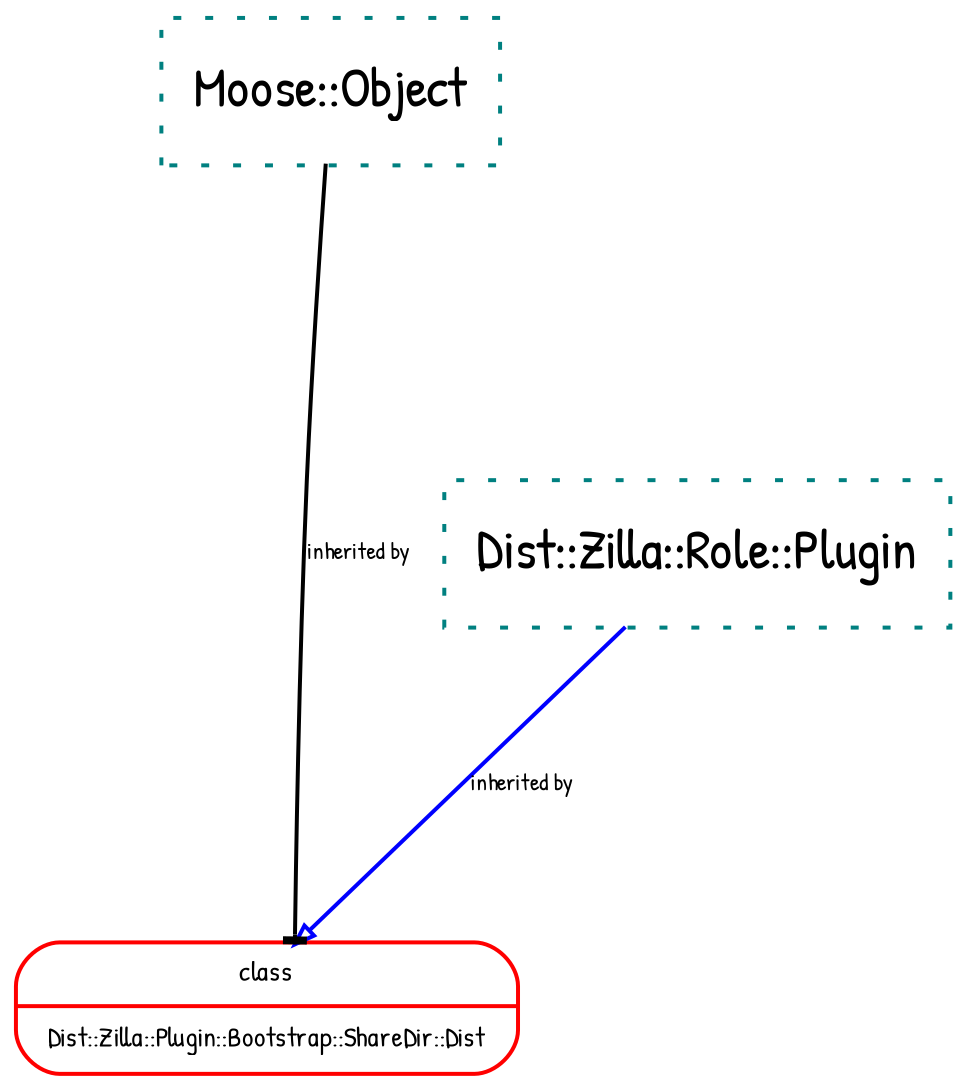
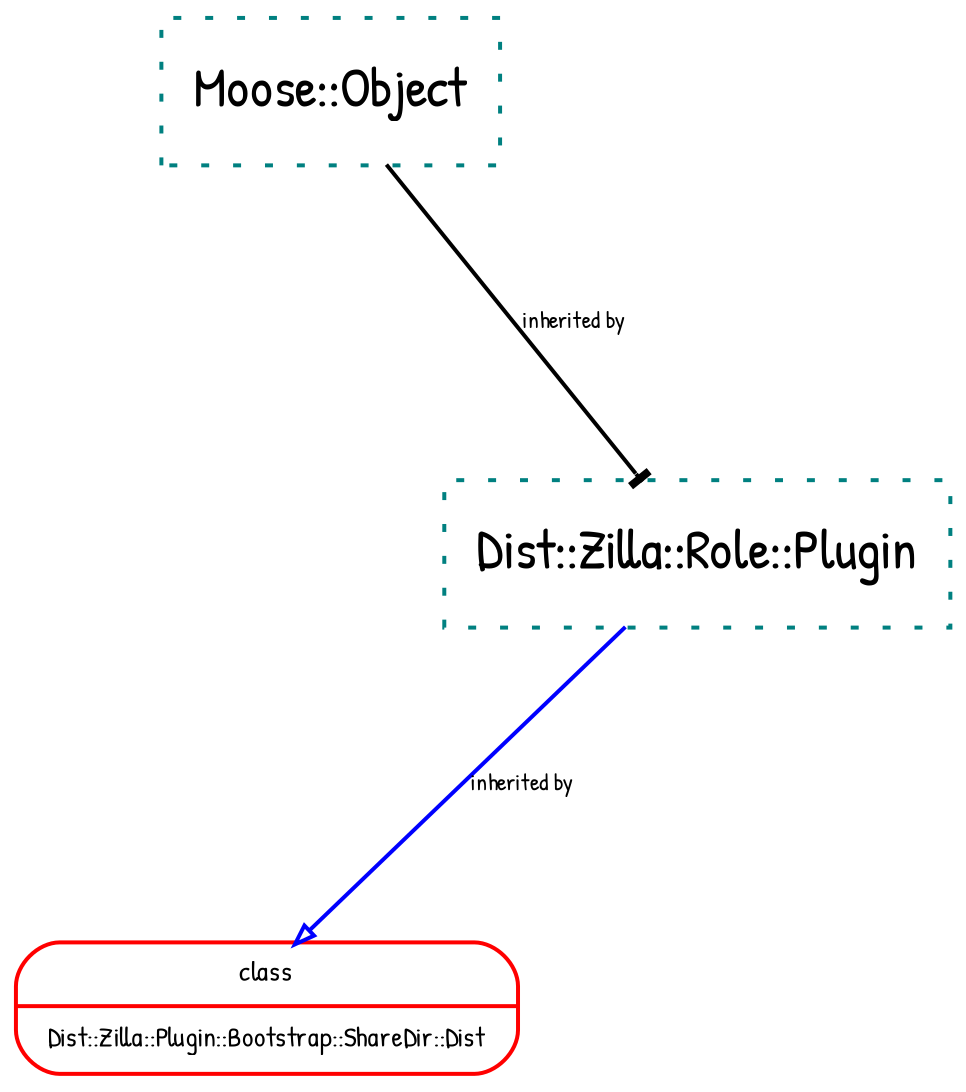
(304, 549) -> (511, 319)
